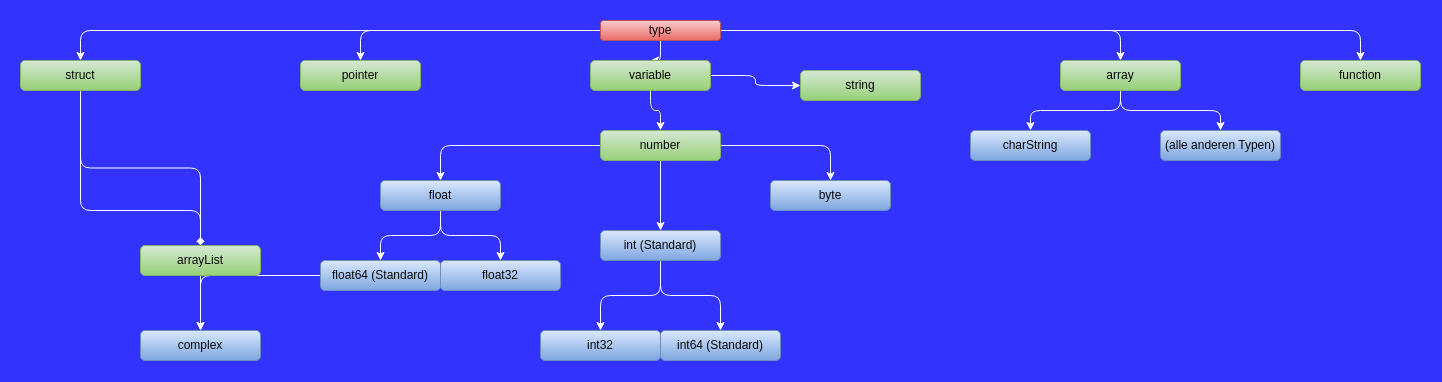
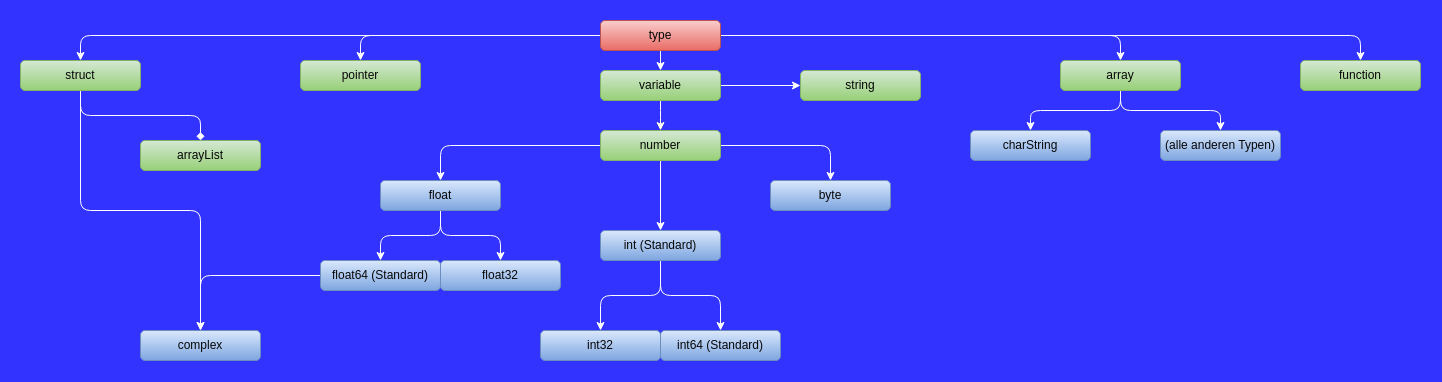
(661, 31) -> (661, 36)
(651, 76) -> (661, 86)
(201, 261) -> (201, 156)
